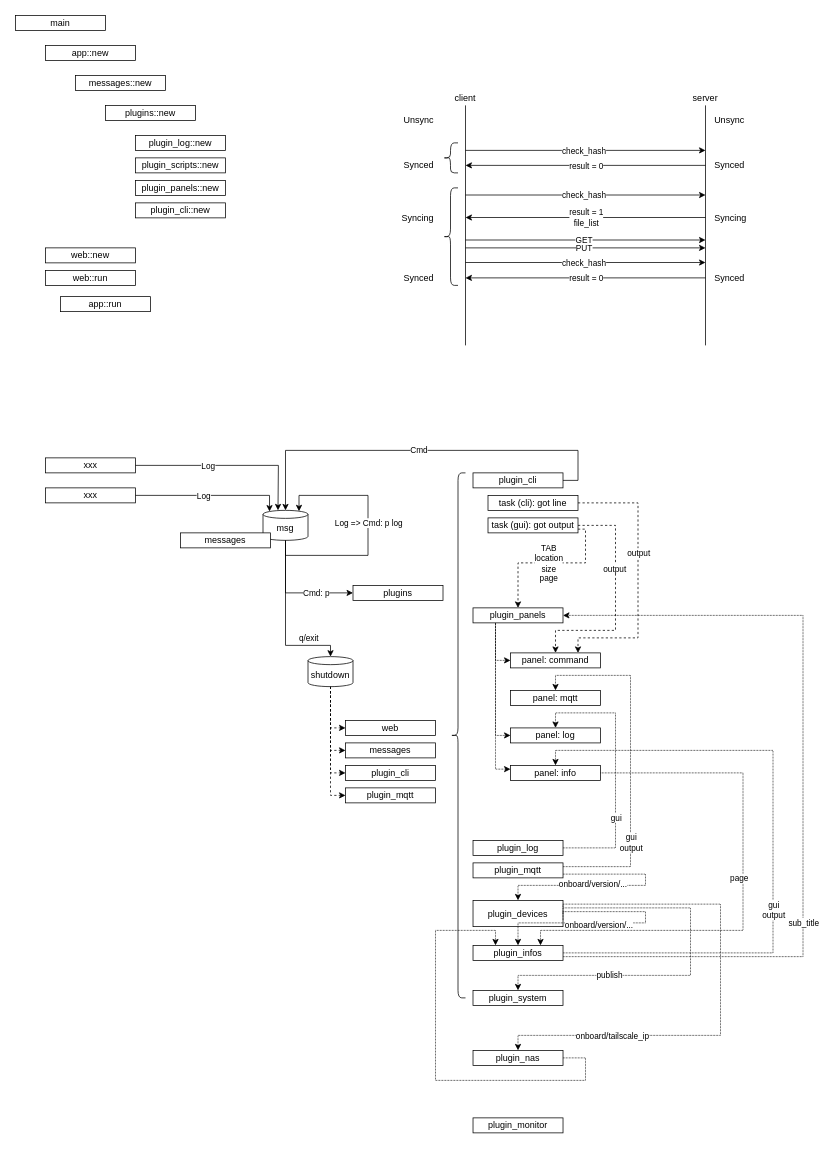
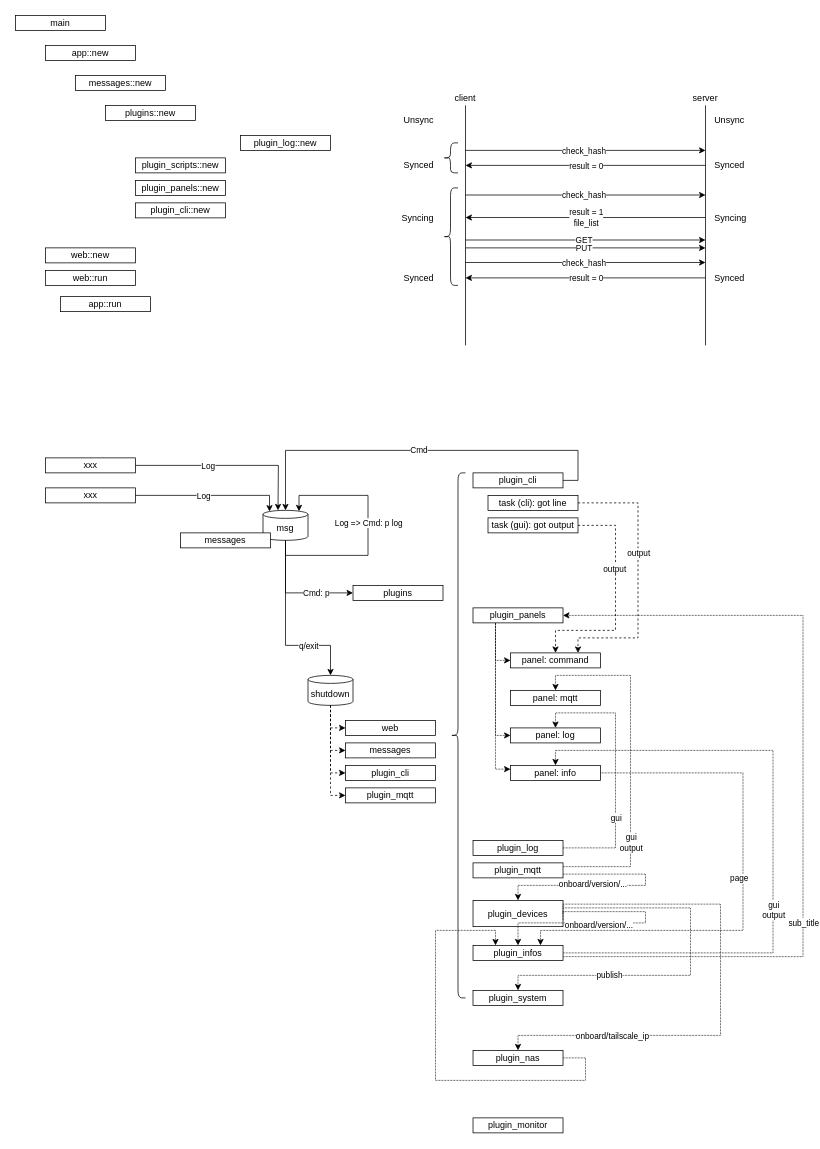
(180, 143) -> (285, 143)
(585, 545) -> none
(330, 672) -> (330, 690)
